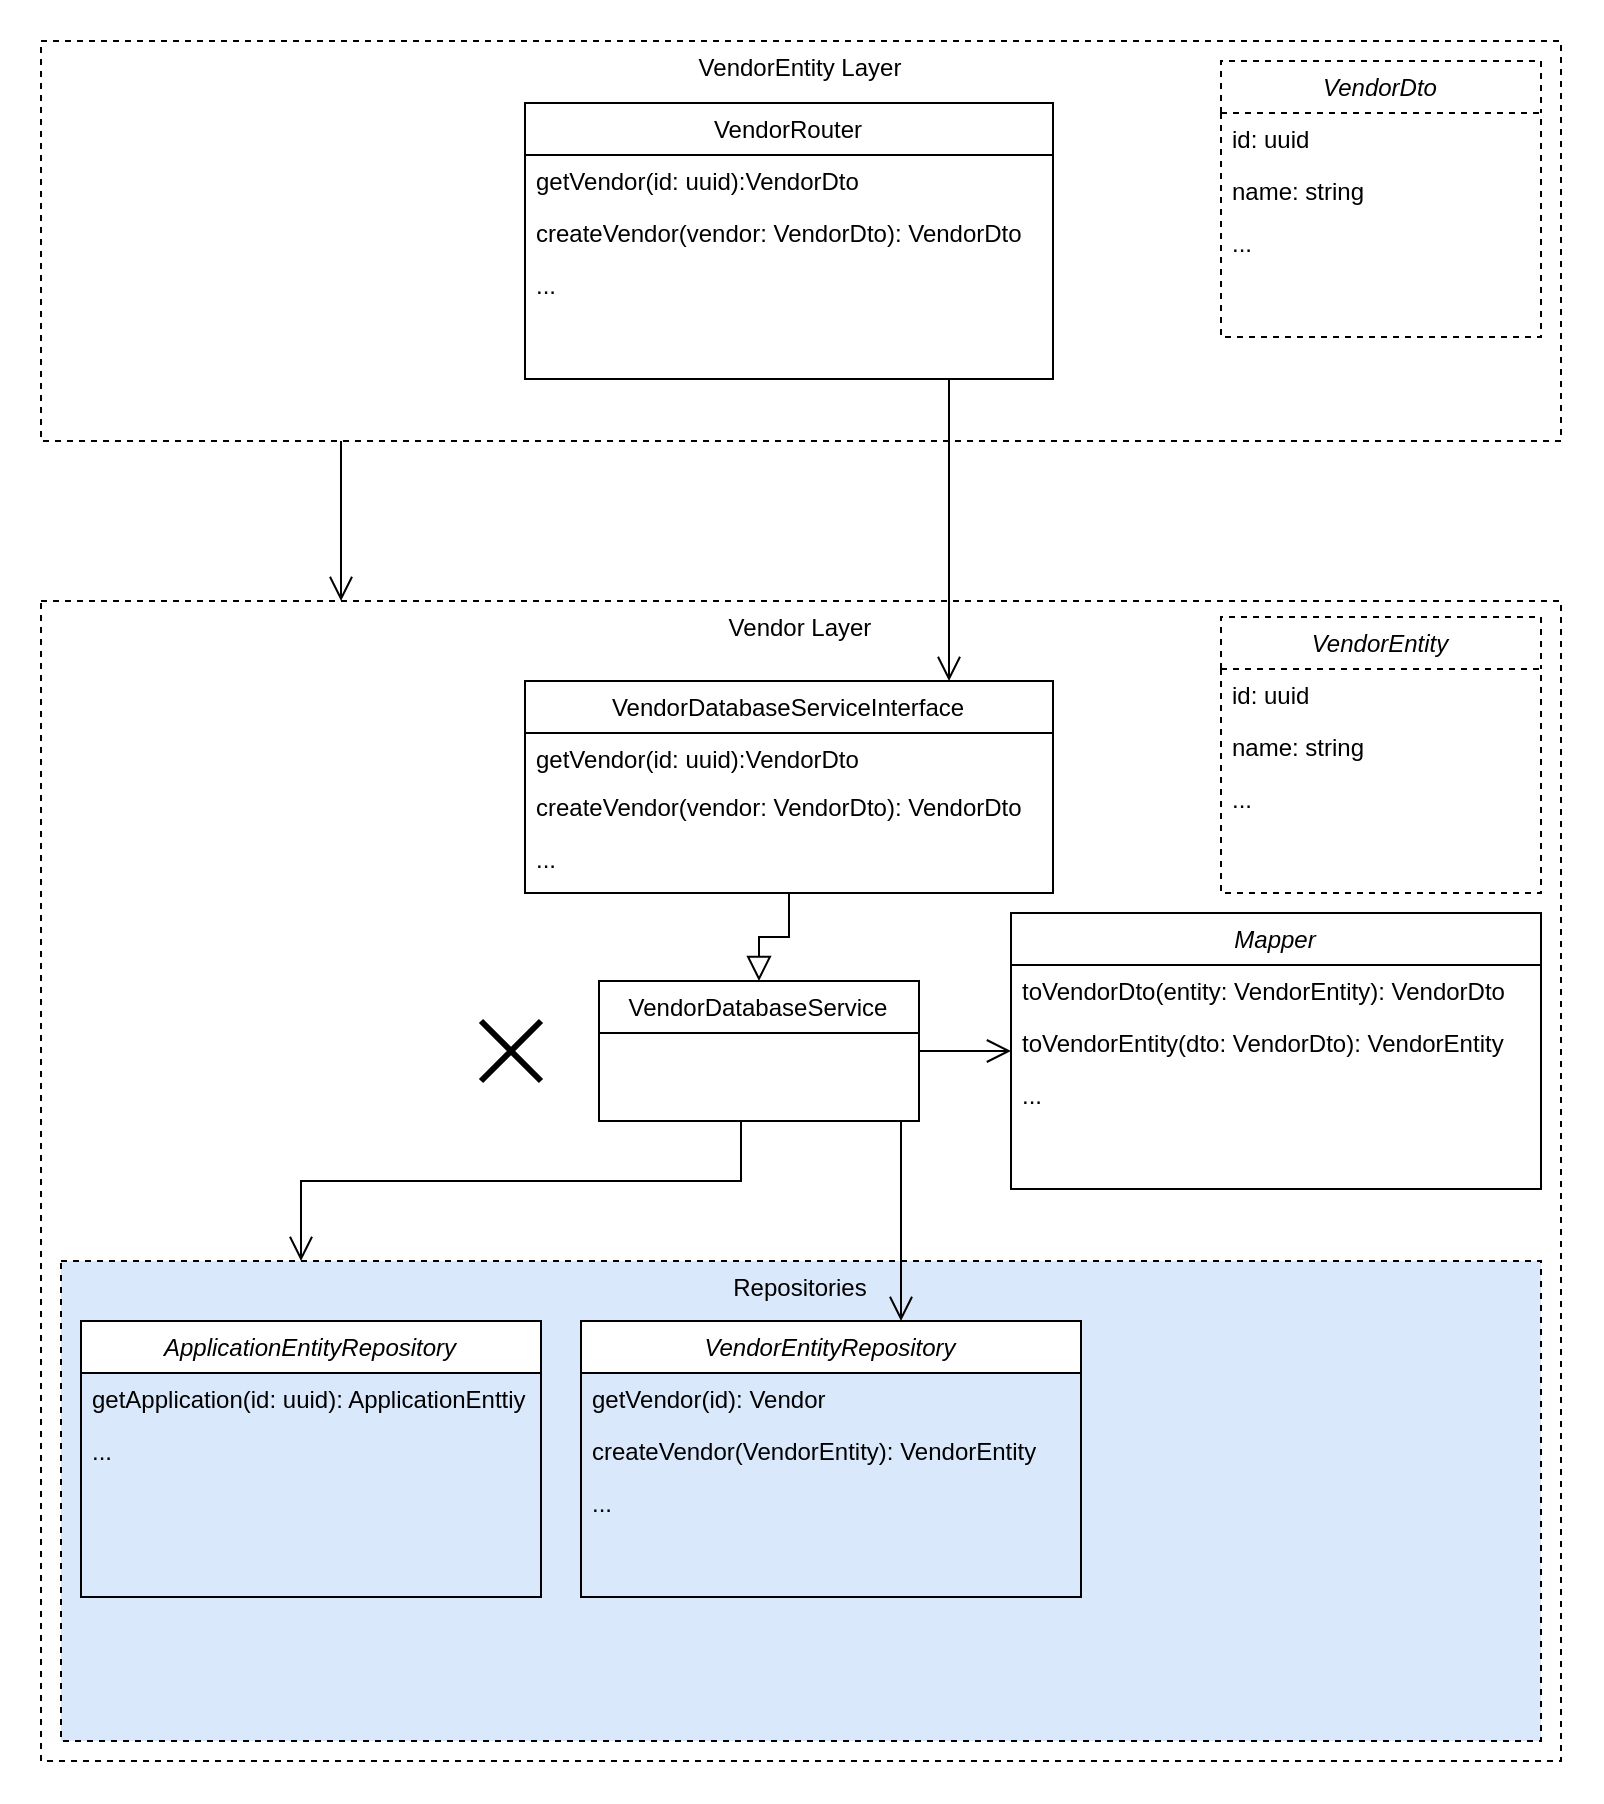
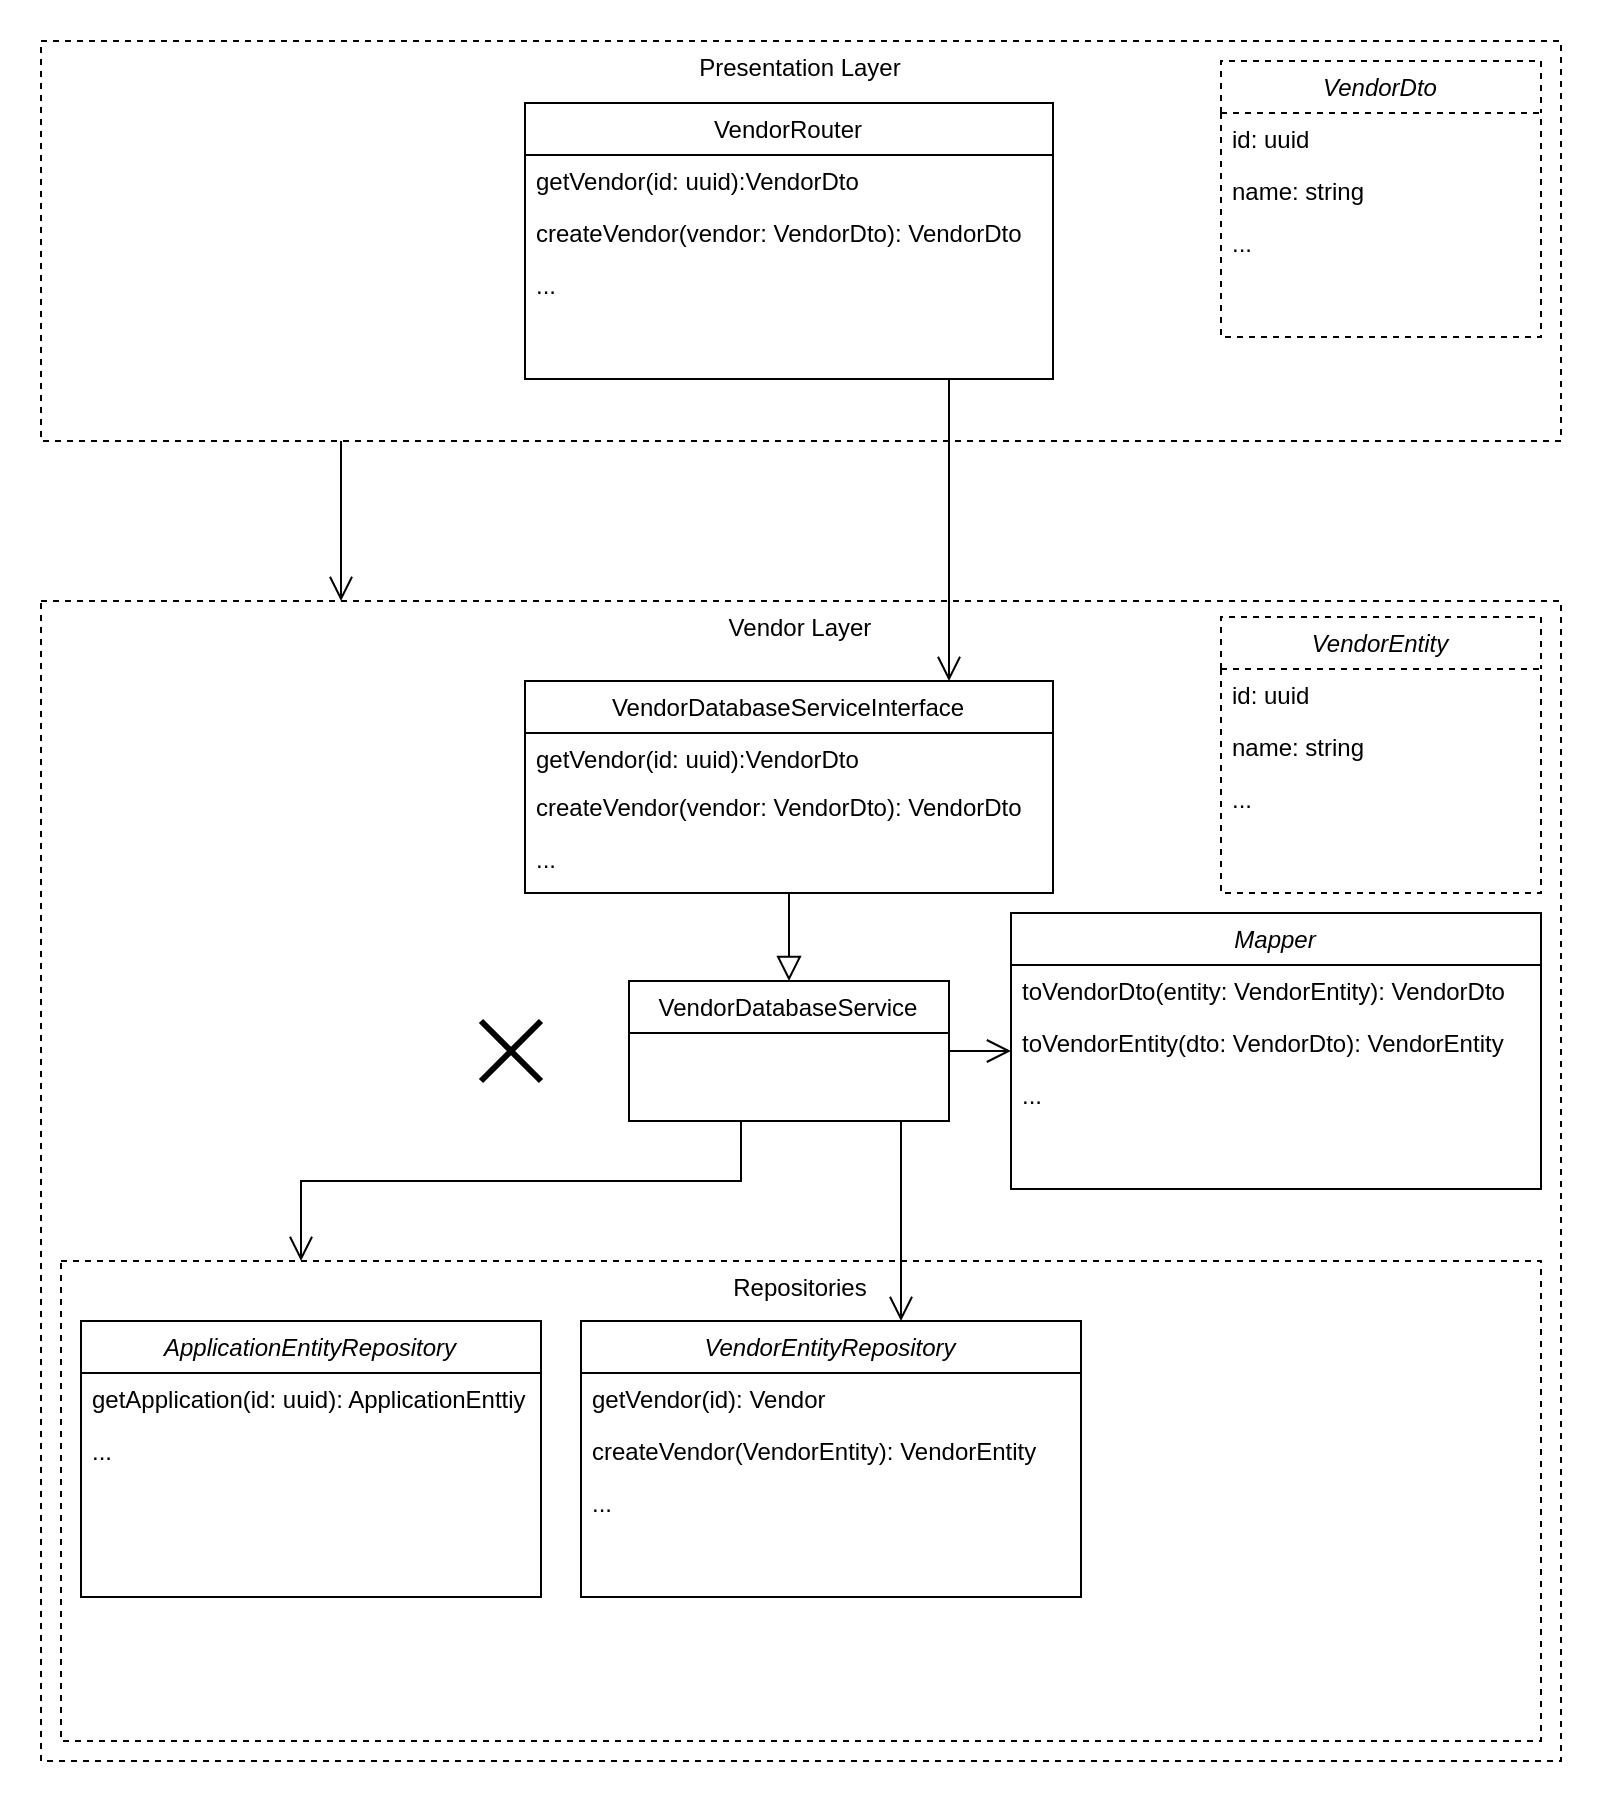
(801, 69) -> (801, 69)
(759, 1051) -> (789, 1051)
(801, 1501) -> (801, 1501)
